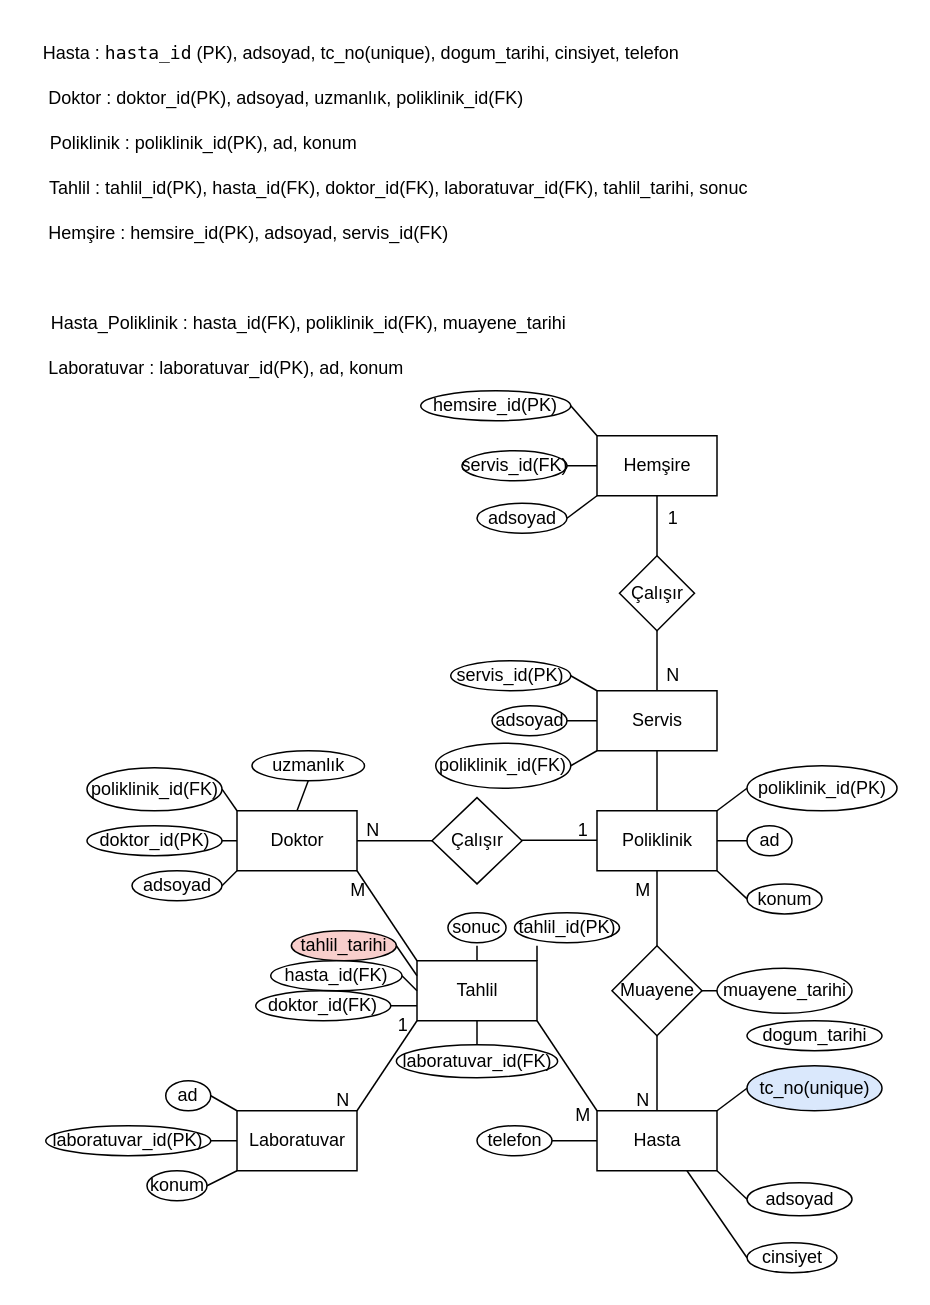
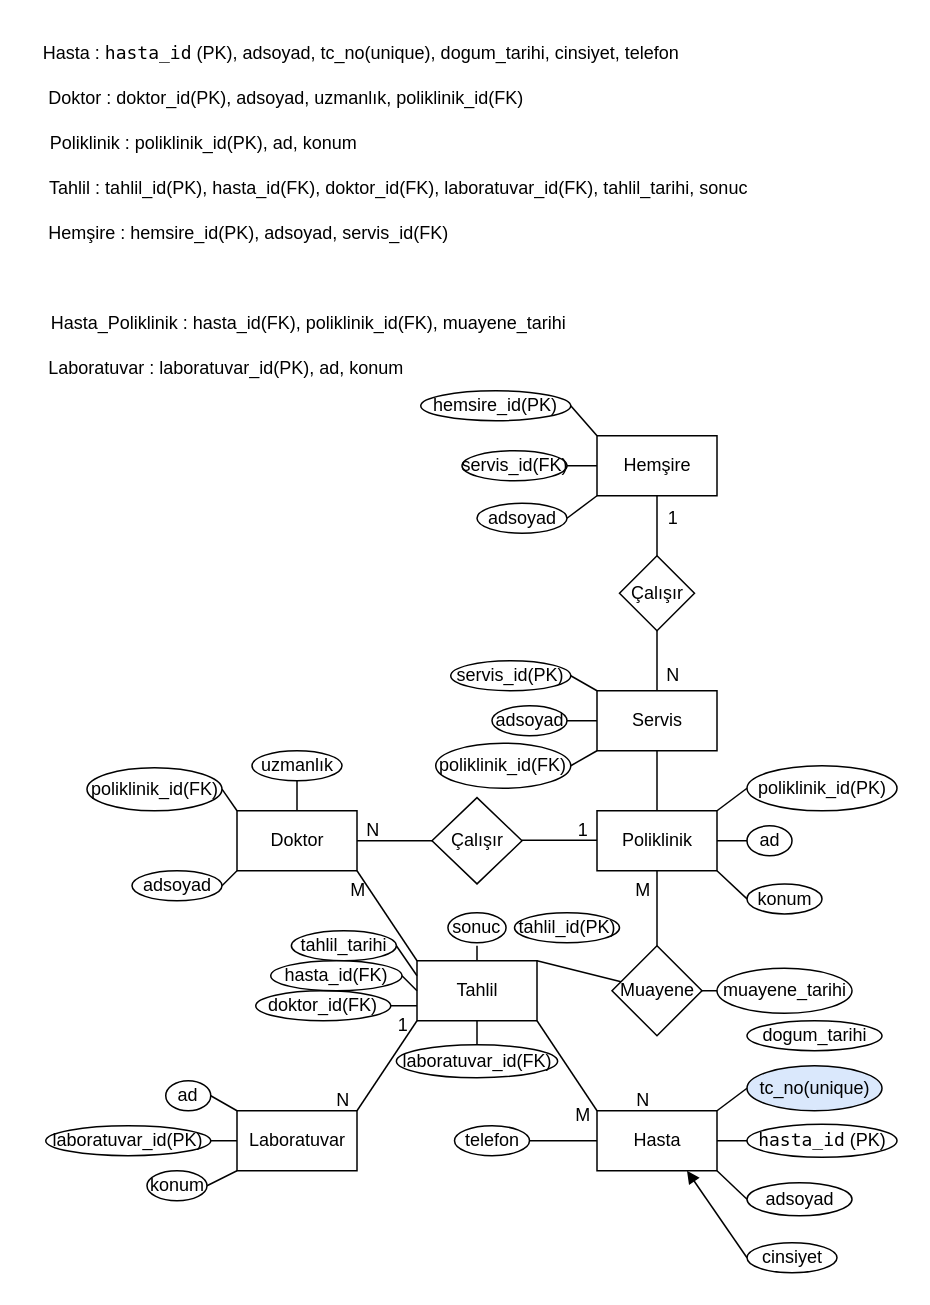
(308, 766) -> (297, 766)
(155, 841) -> none
(229, 841) -> none
(344, 946) -> (344, 946)
(537, 954) -> (579, 971)
(657, 1074) -> none
(515, 1141) -> (492, 1141)
none -> (732, 1141)
none -> (822, 1141)
(691, 1177) -> (694, 1182)
